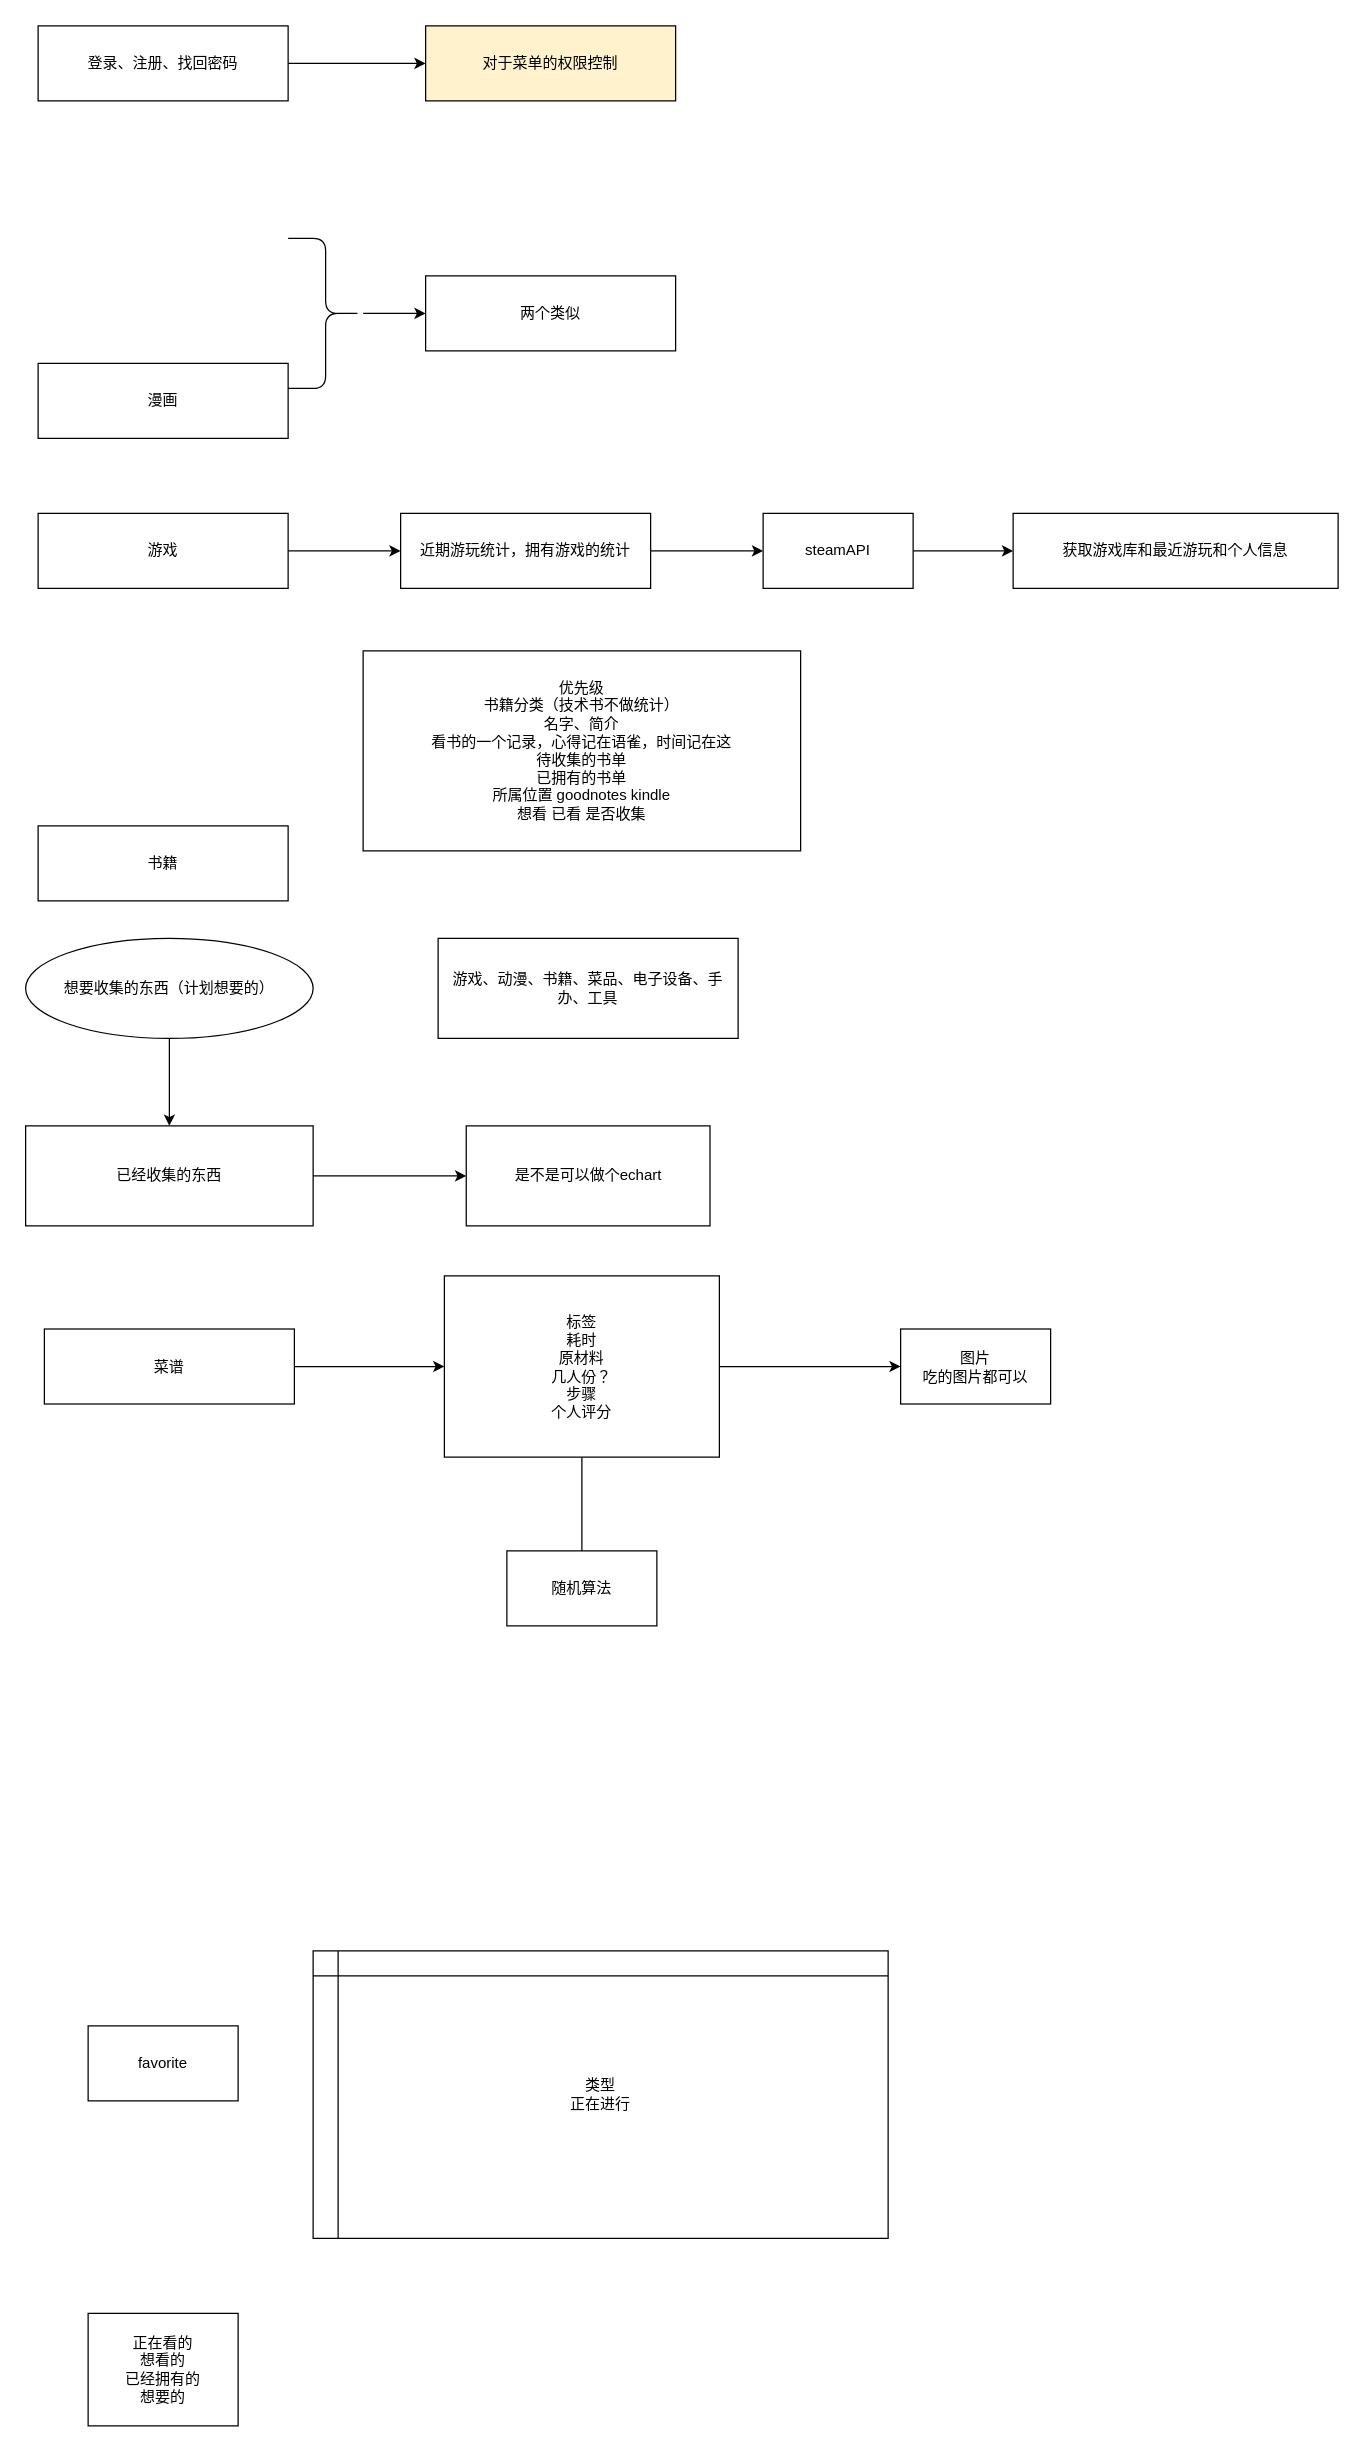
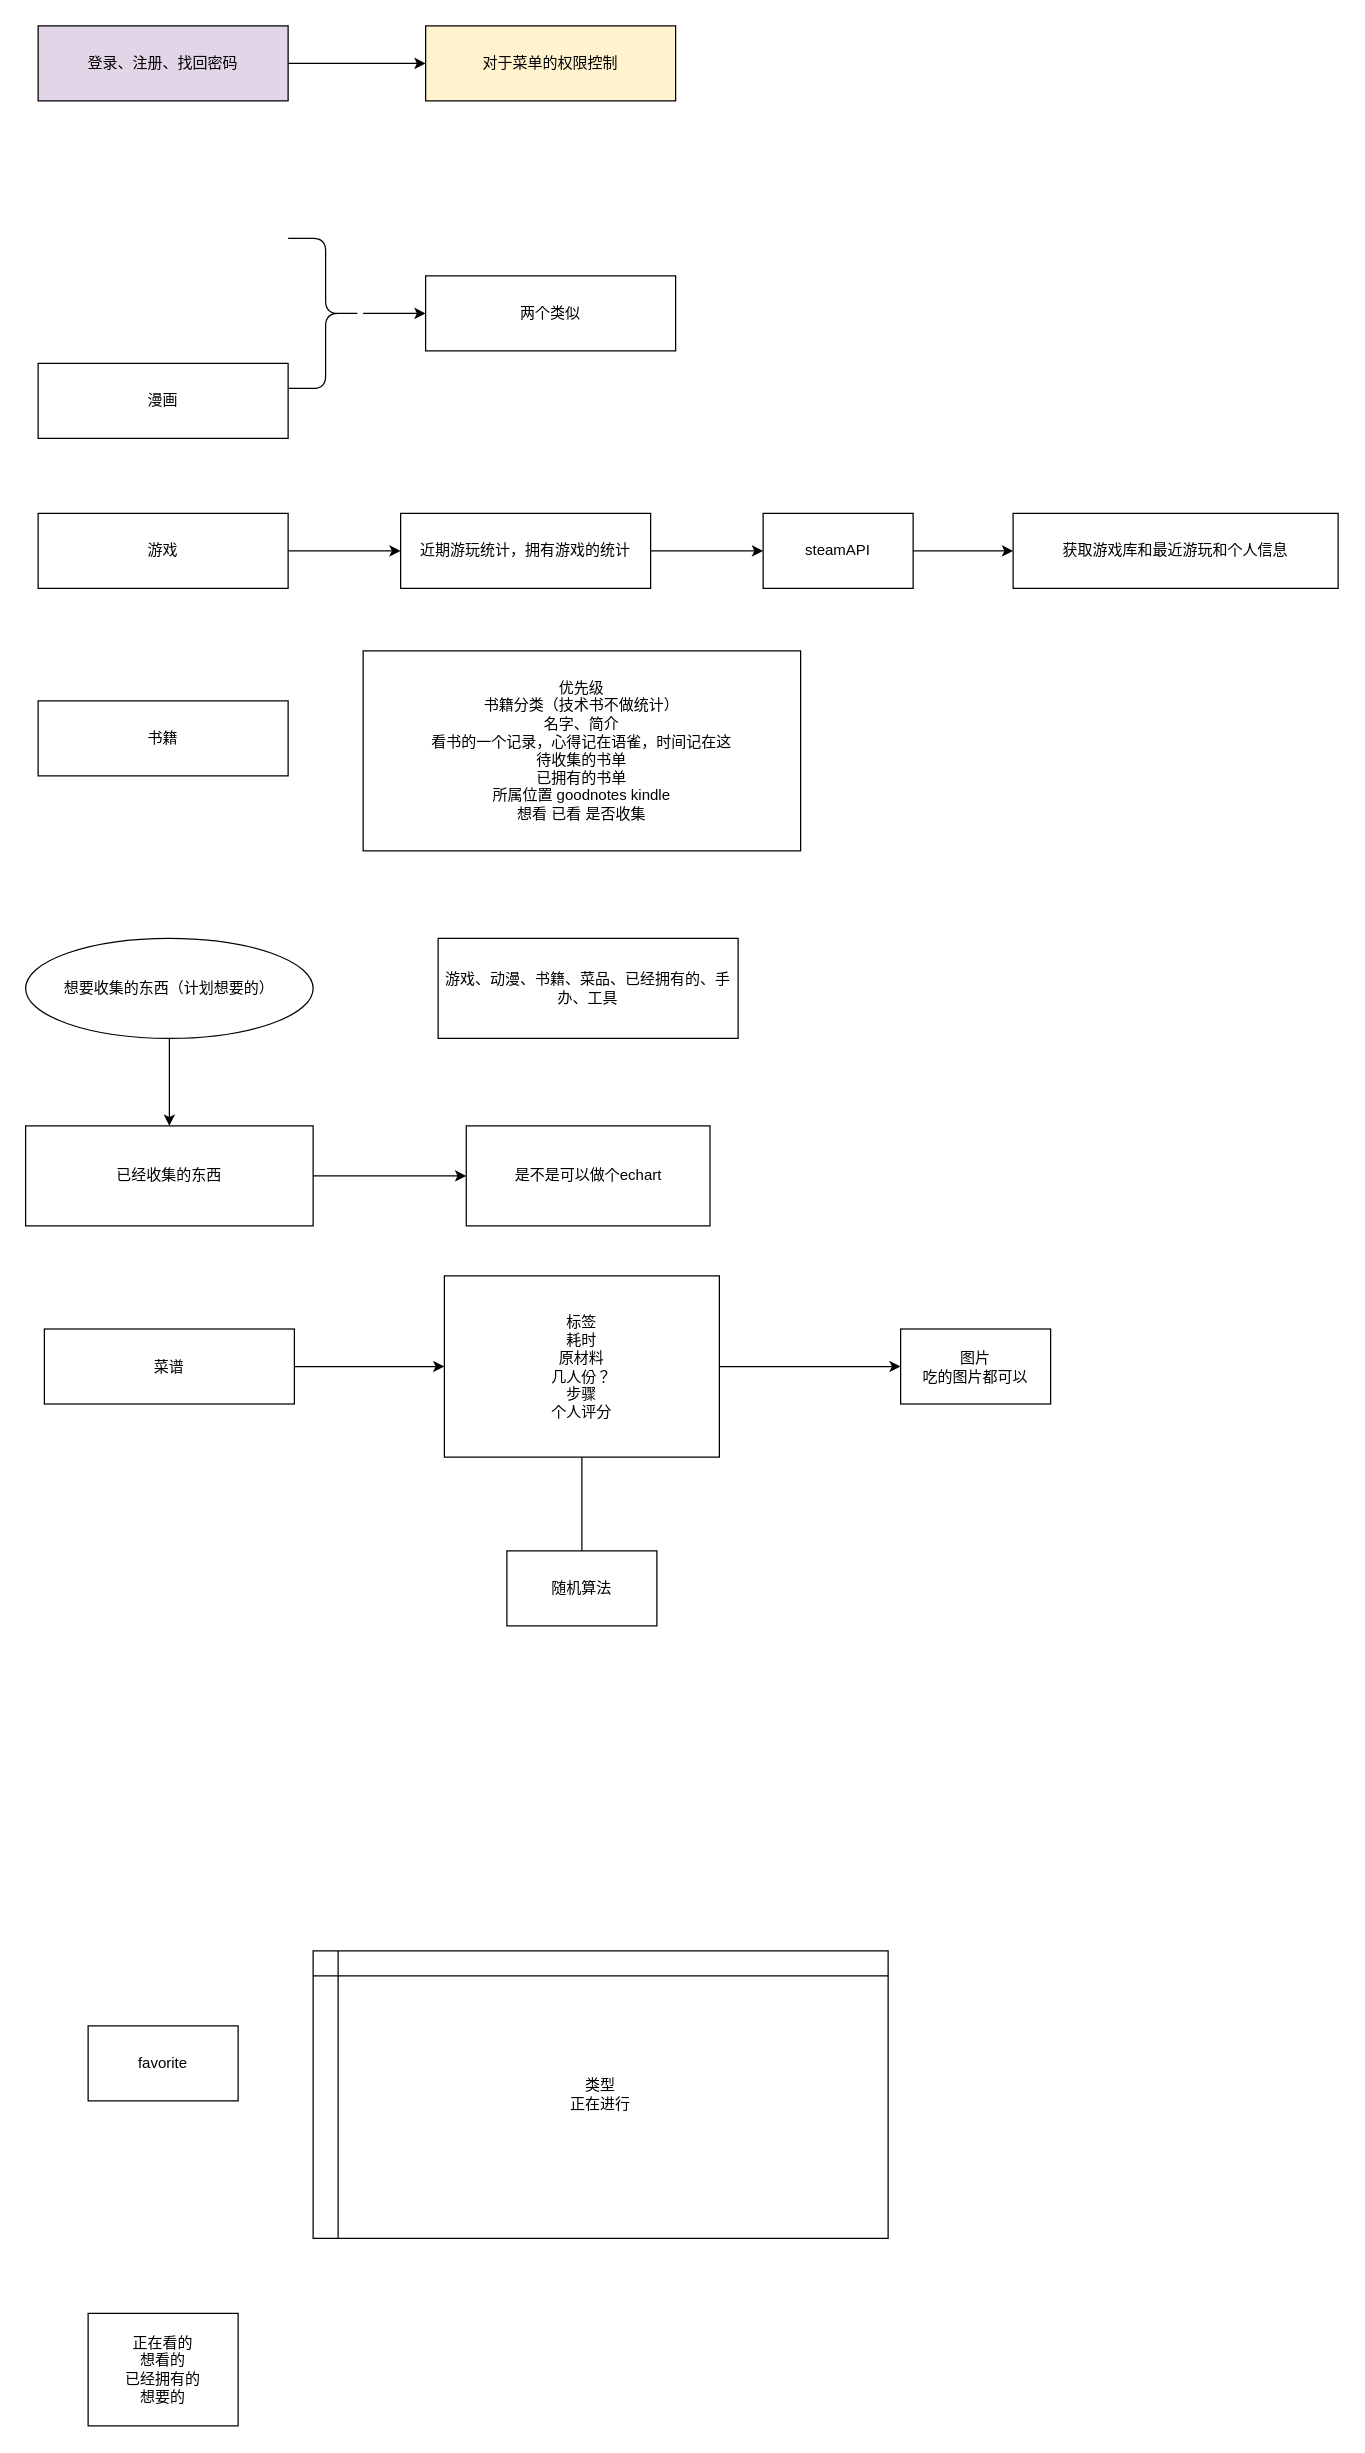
(163, 63) -> (163, 63)
(163, 863) -> (163, 738)
(588, 988) -> (588, 988)
